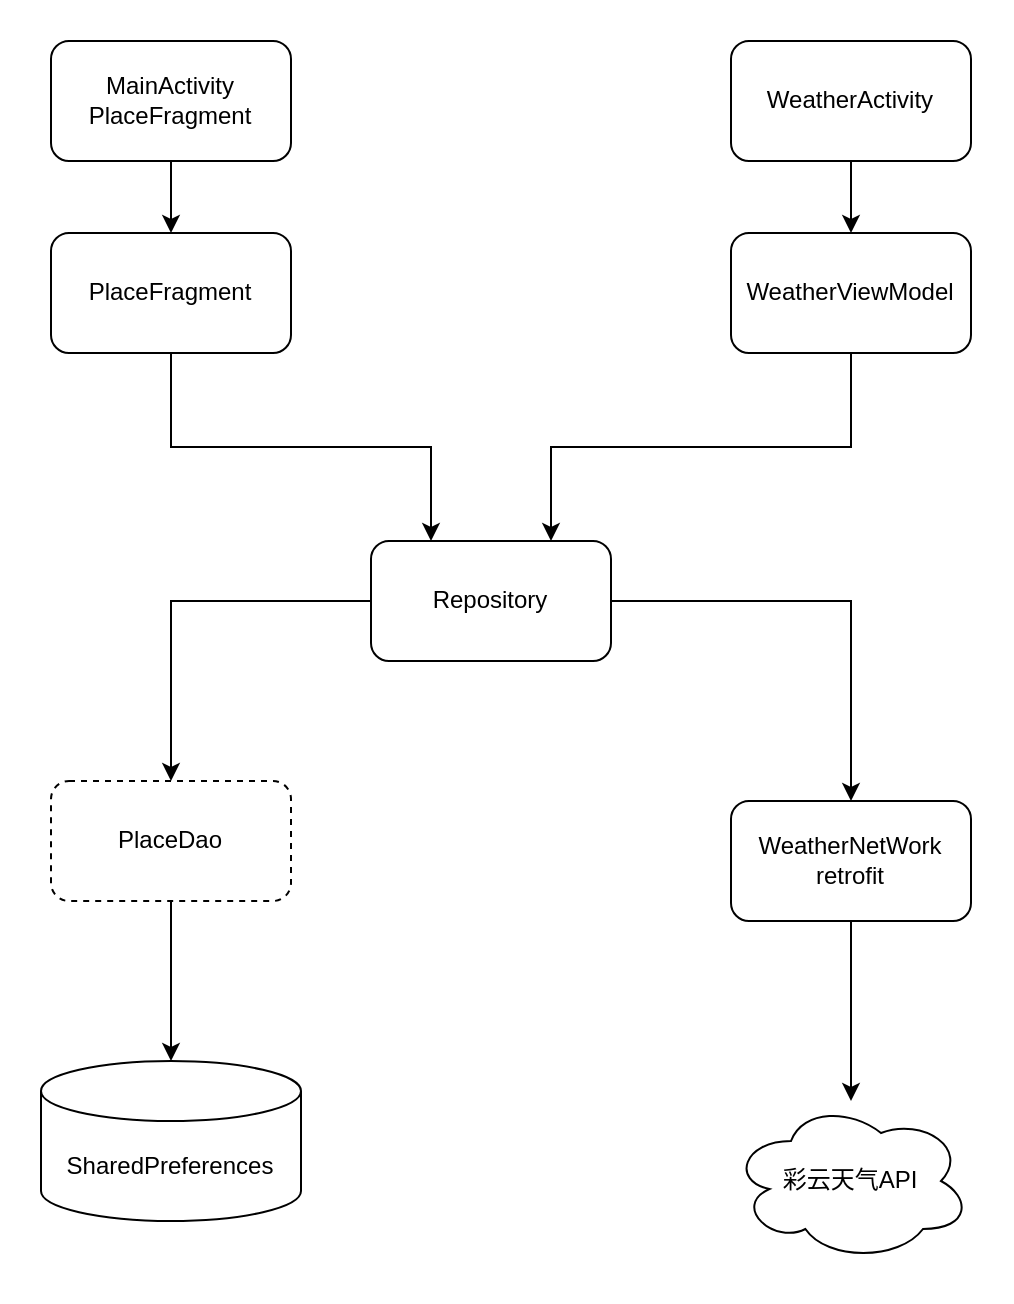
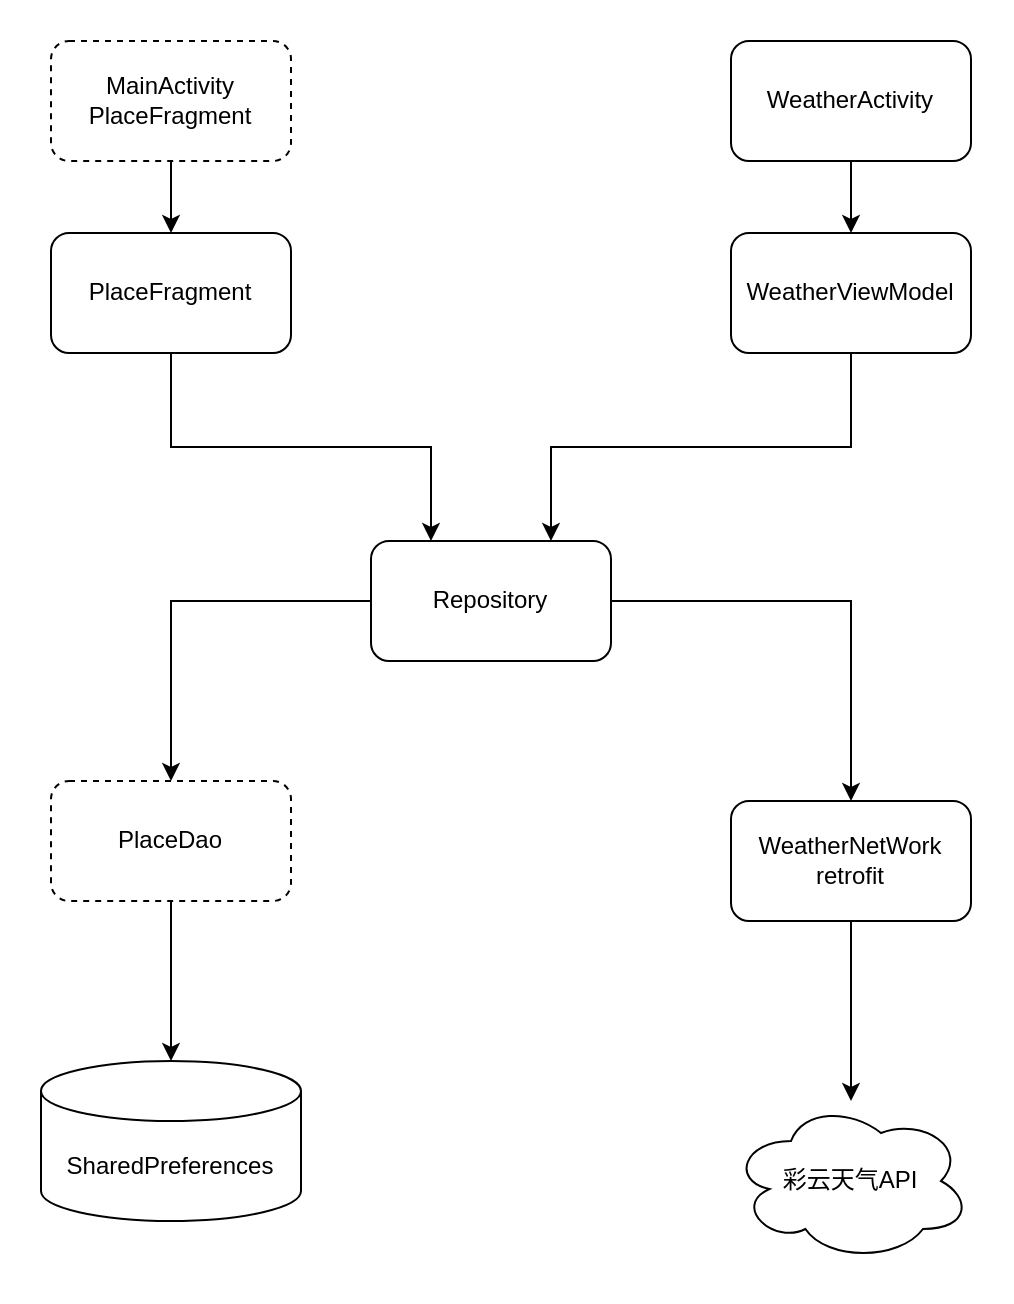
(171, 101) -> (171, 101)
